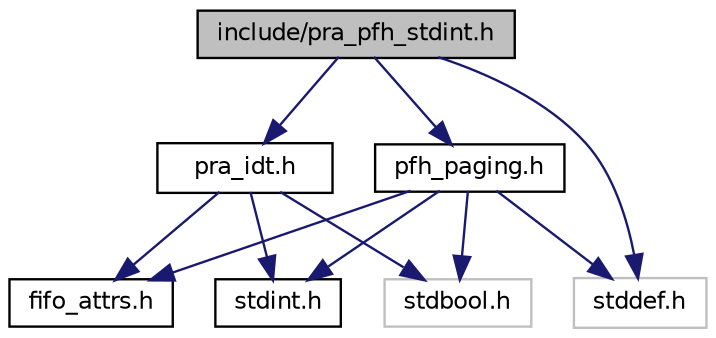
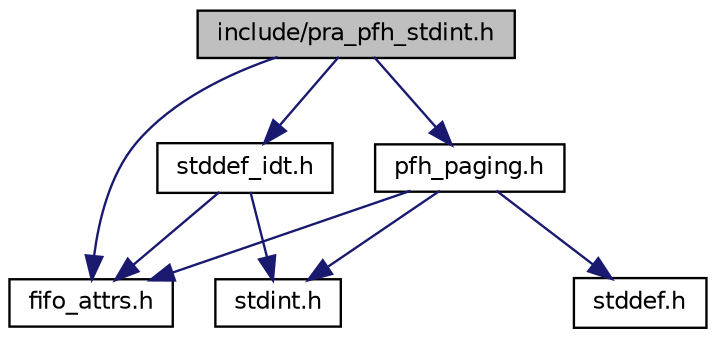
(568, 126) -> (152, 126)
(245, 168) -> (245, 168)
(458, 303) -> none
(640, 303) -> (640, 303)
